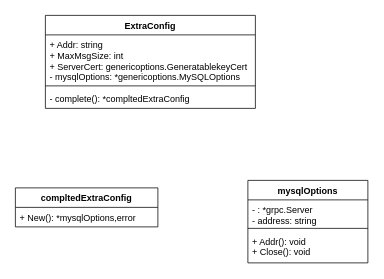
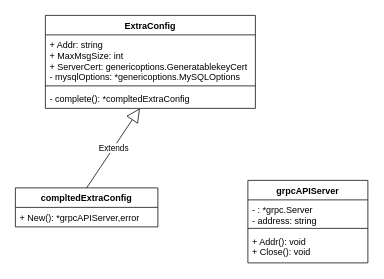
none -> (109, 154)
(308, 191) -> (308, 191)
(83, 218) -> (87, 223)
